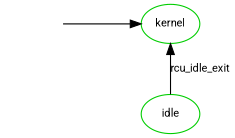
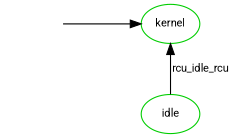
(200, 69) -> (200, 69)
